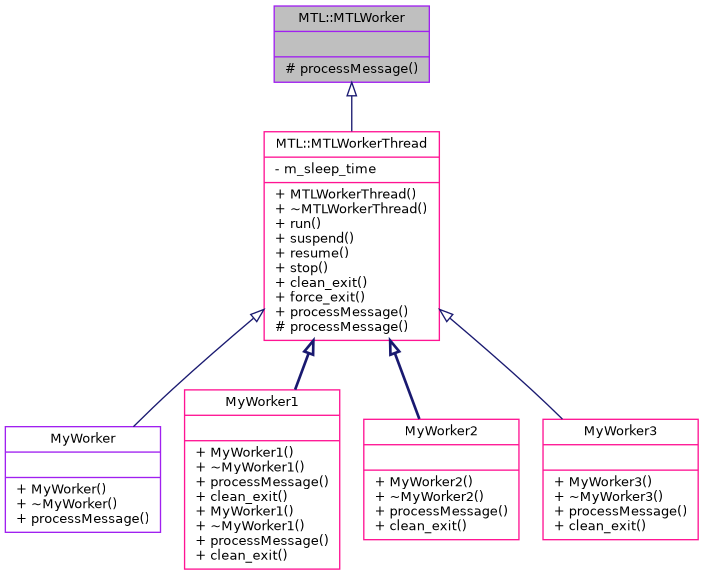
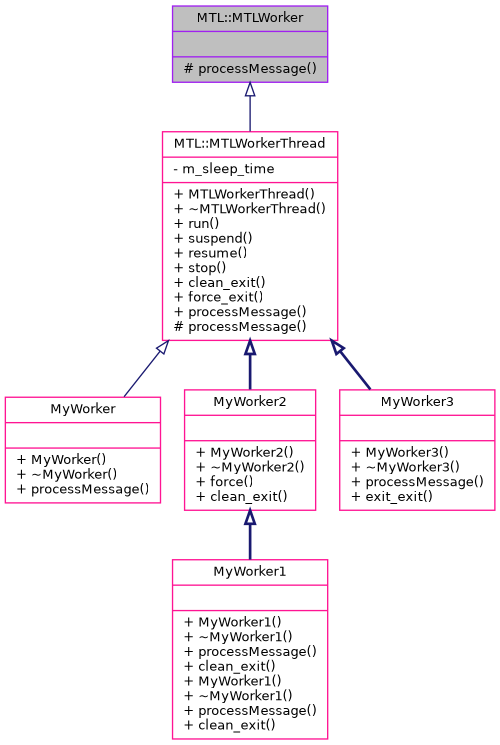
(507, 368) -> (355, 370)
(302, 371) -> (250, 542)
(83, 479) -> (83, 450)
(441, 512) -> (225, 482)
(601, 526) -> (392, 497)
